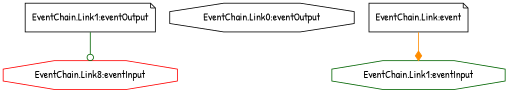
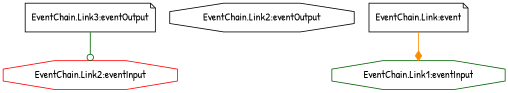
(90, 18) -> (90, 18)
(262, 18) -> (262, 18)
(90, 75) -> (90, 75)
